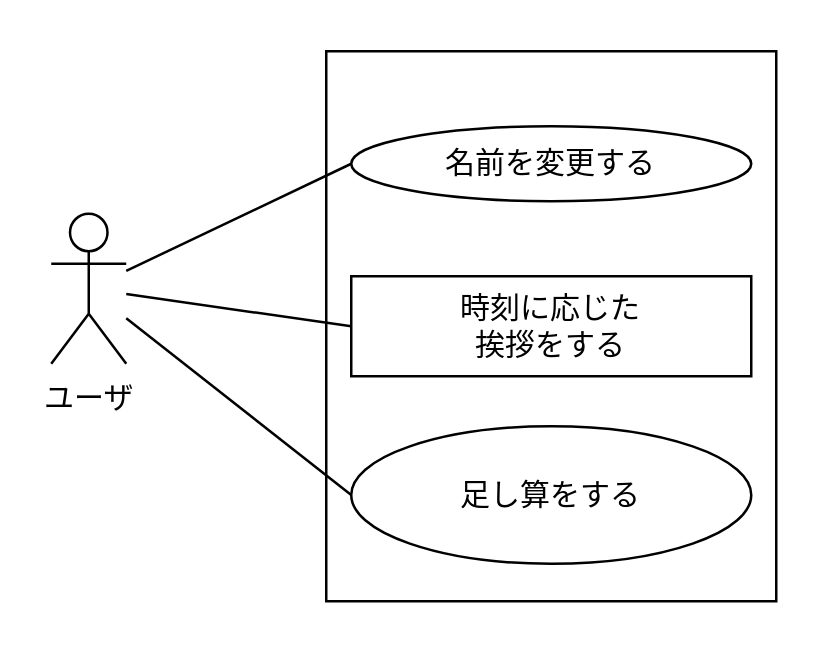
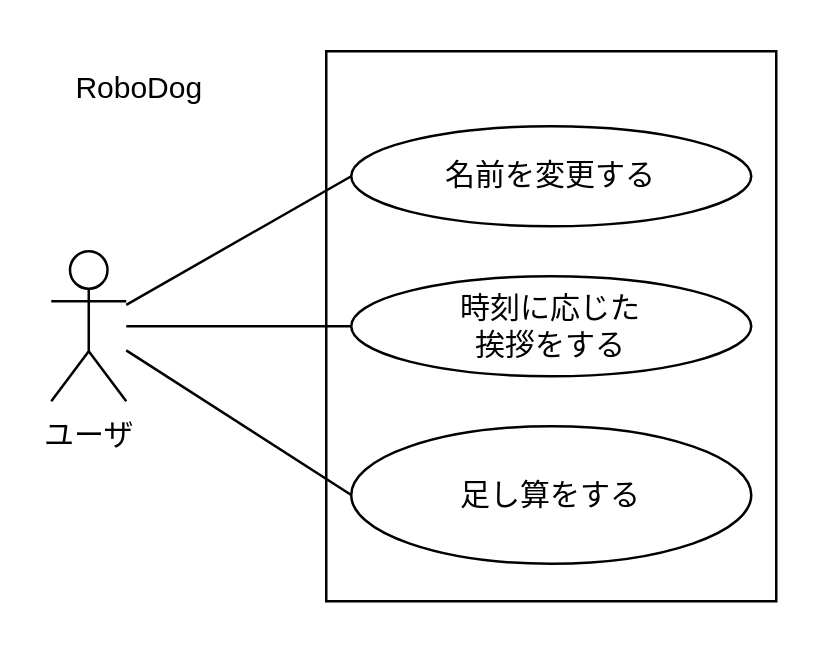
none -> (139, 89)
(551, 164) -> (551, 176)
(89, 289) -> (89, 326)
(551, 326) -> (551, 326)
